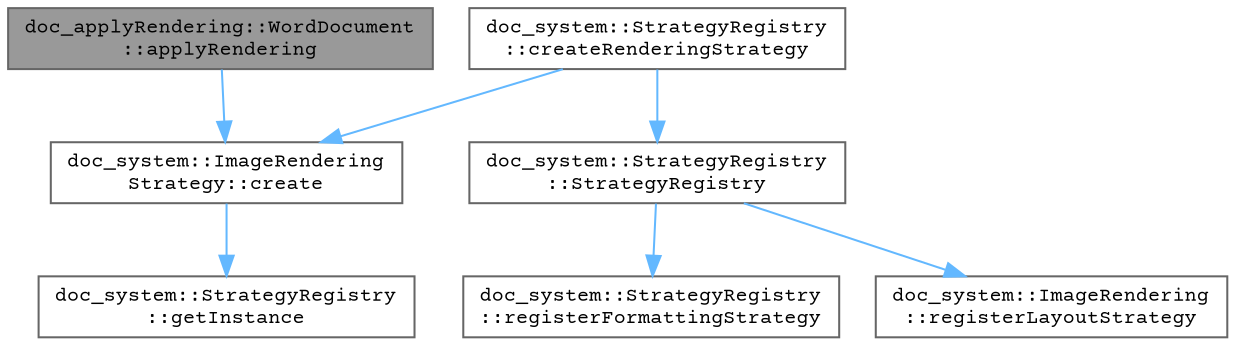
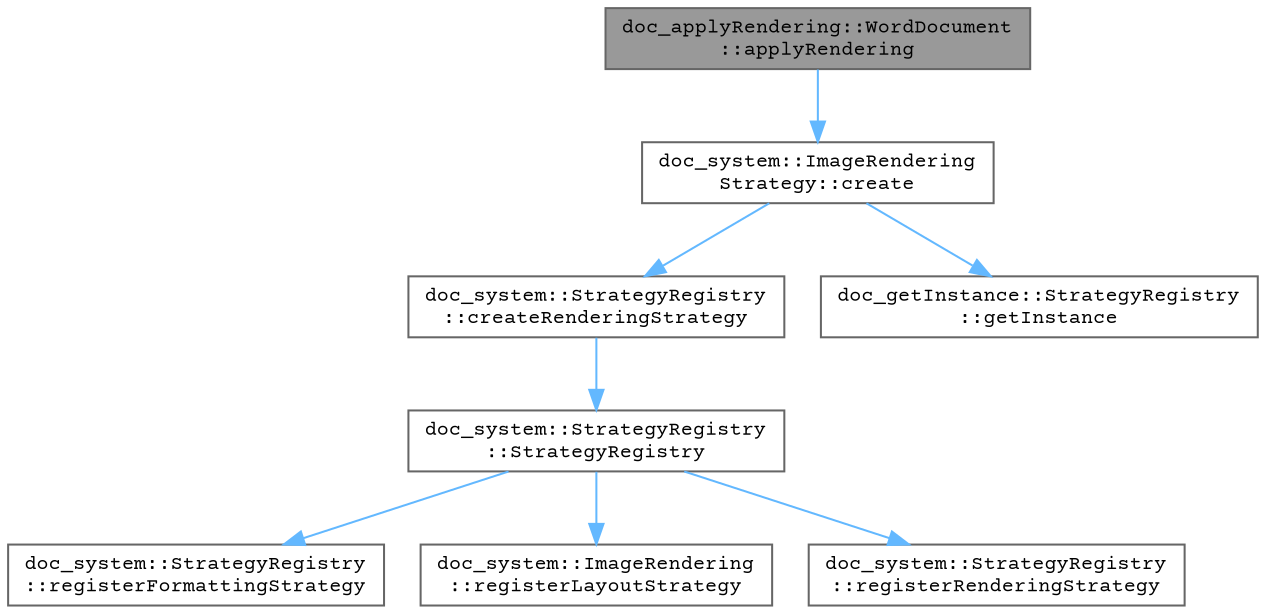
(452, 103) -> (716, 234)
(227, 307) -> (1039, 307)
none -> (997, 575)
